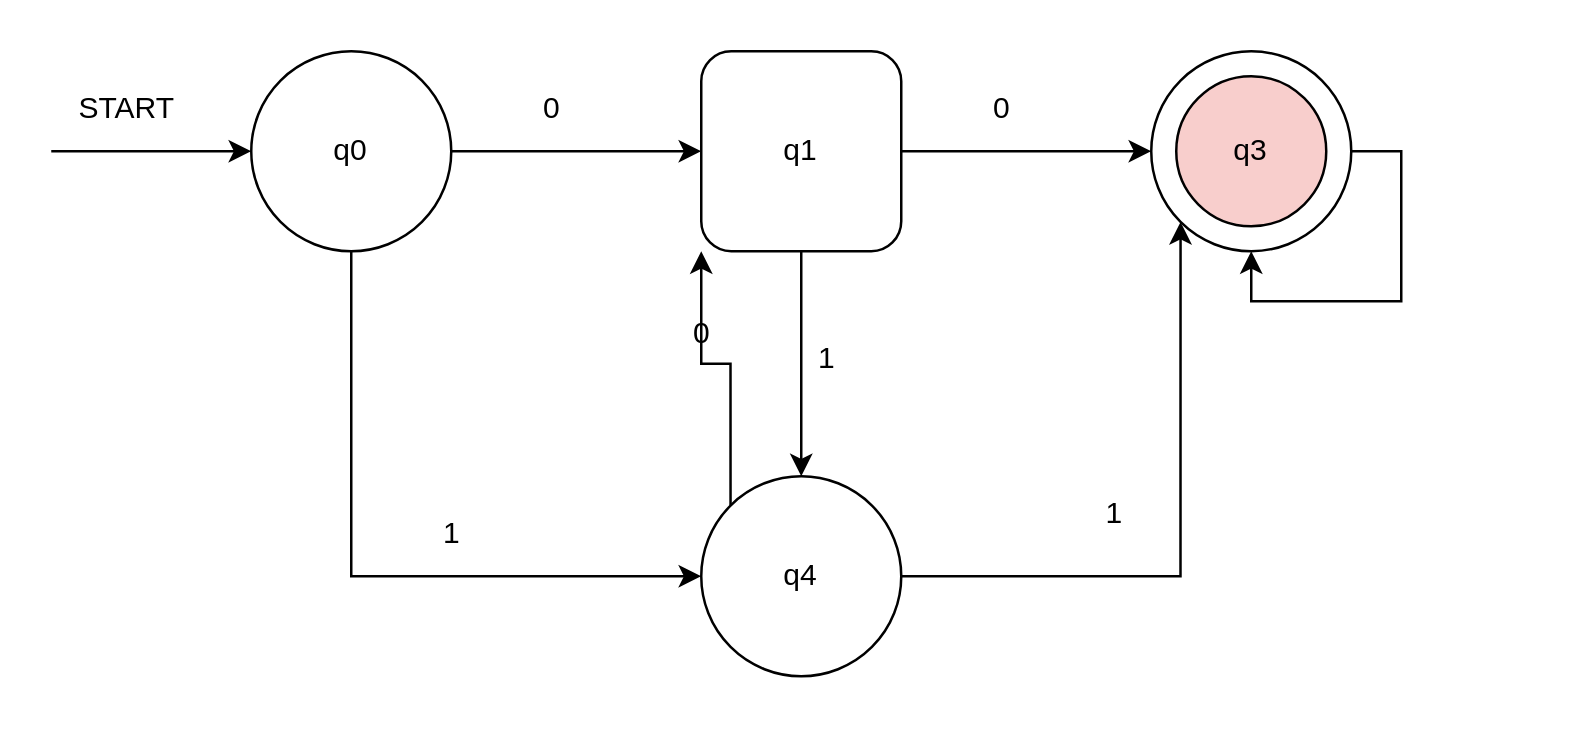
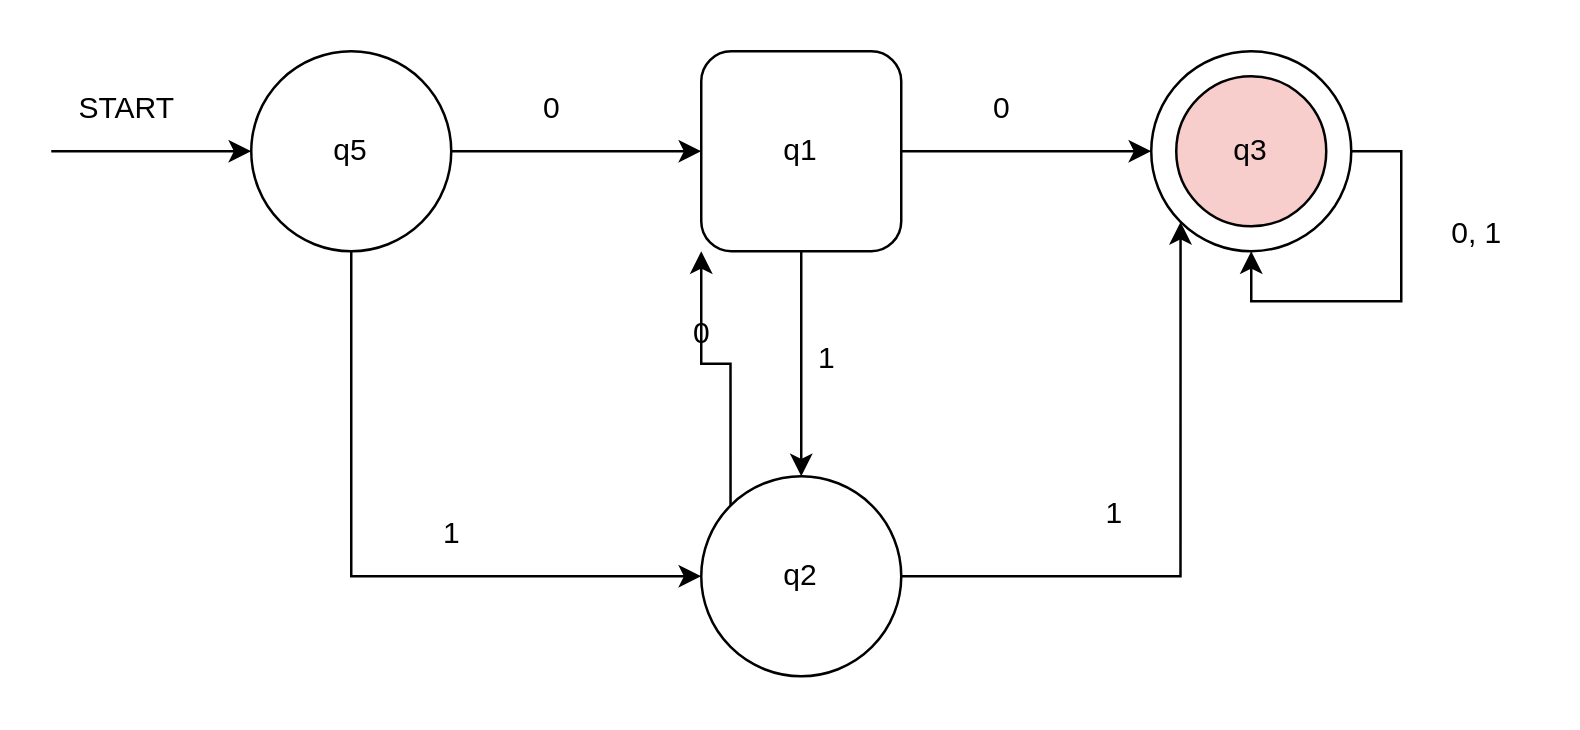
(351, 151) -> (351, 151)
none -> (1476, 234)
(801, 576) -> (801, 576)
